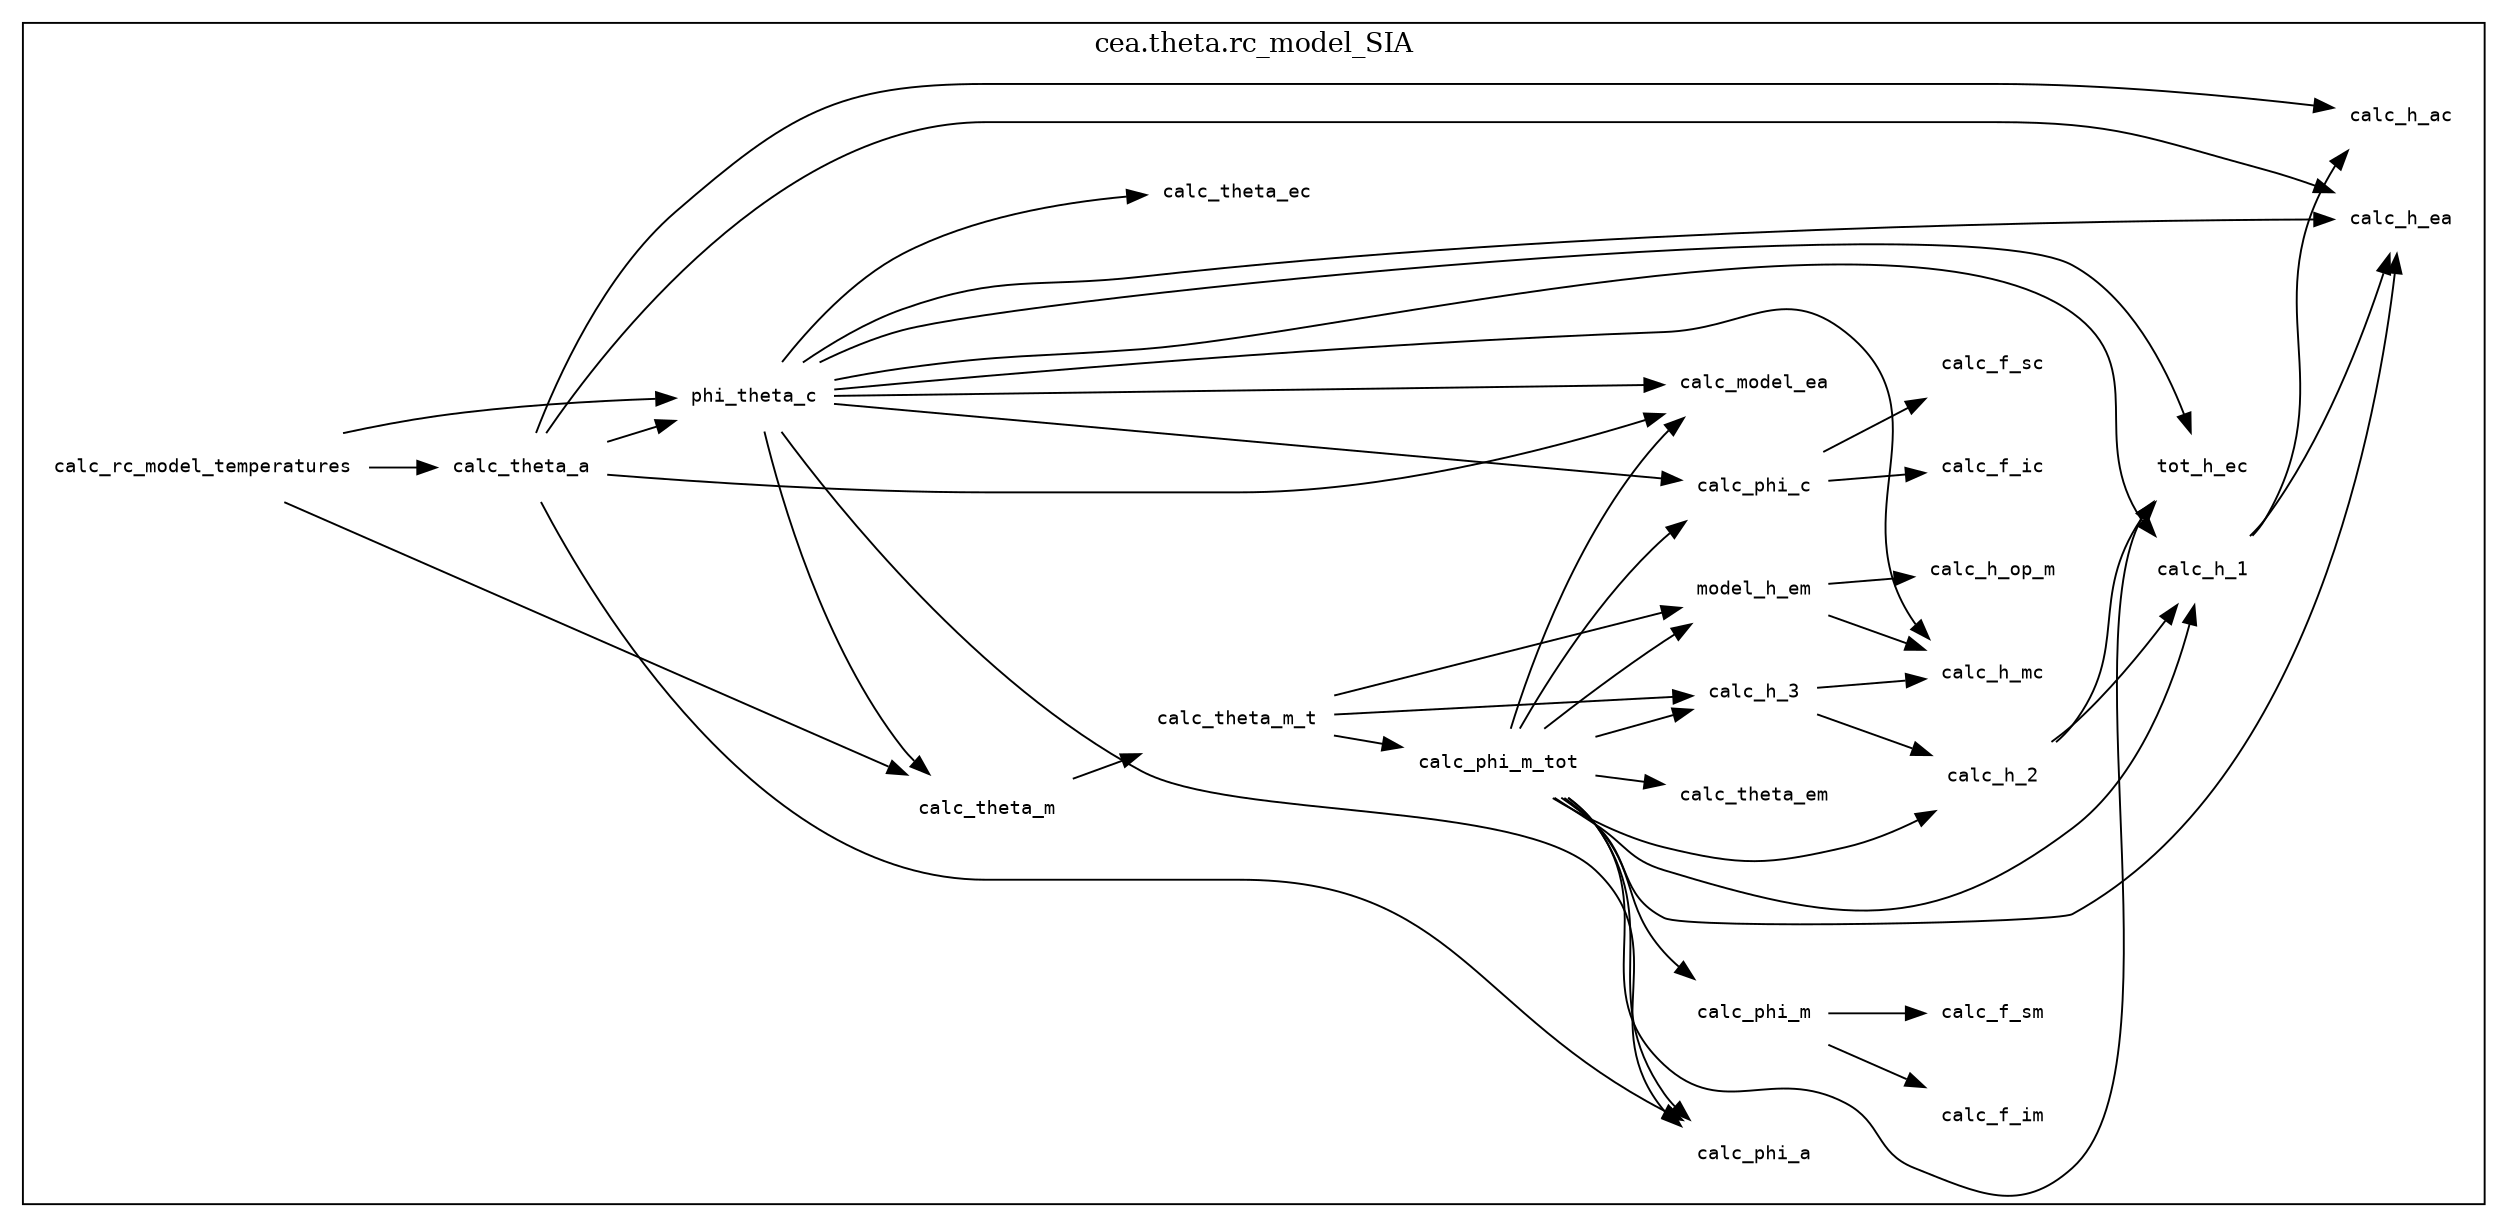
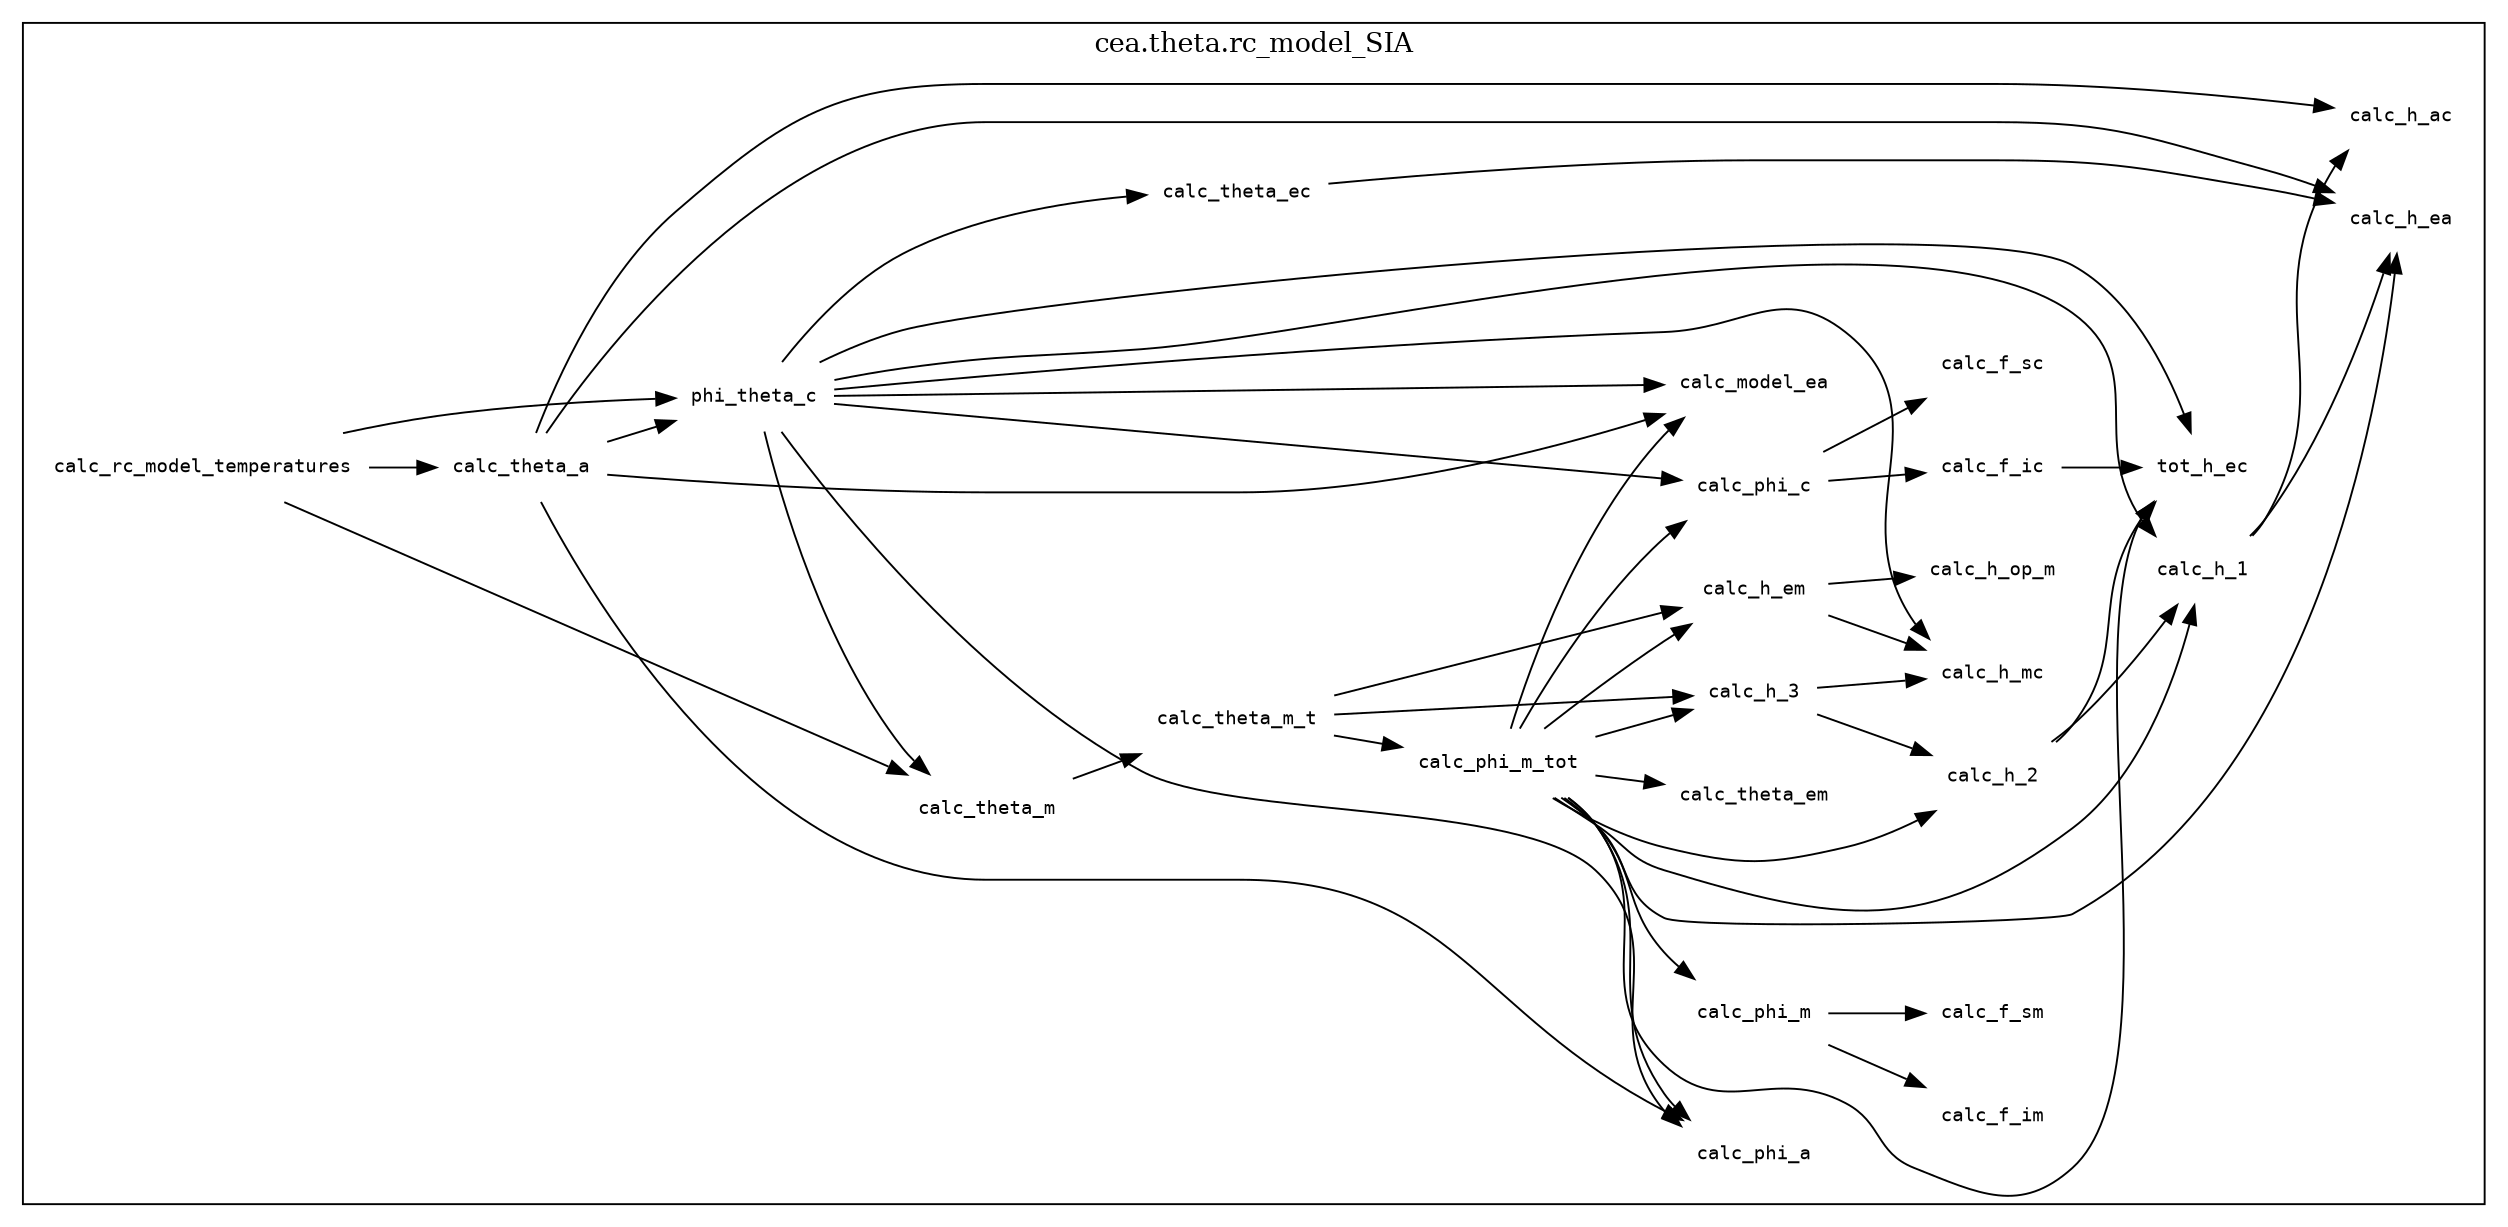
(1550, 243) -> (1823, 160)
none -> (2091, 468)
(1755, 590) -> (1755, 590)
